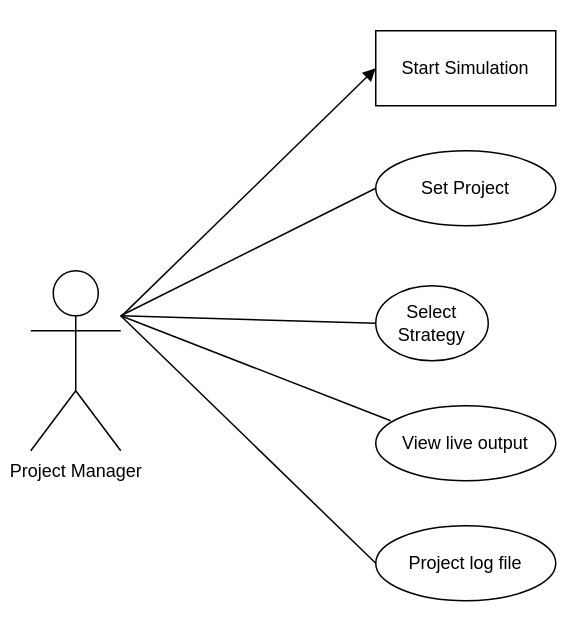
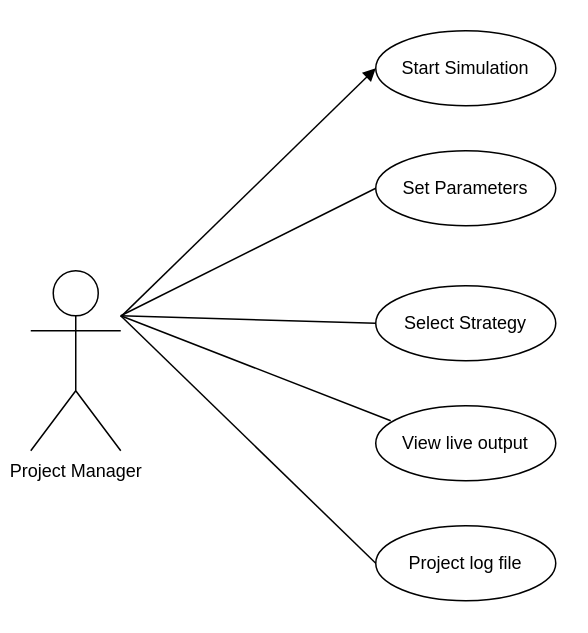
(466, 68) -> (466, 68)
(466, 188) -> (466, 188)
(432, 323) -> (466, 323)
